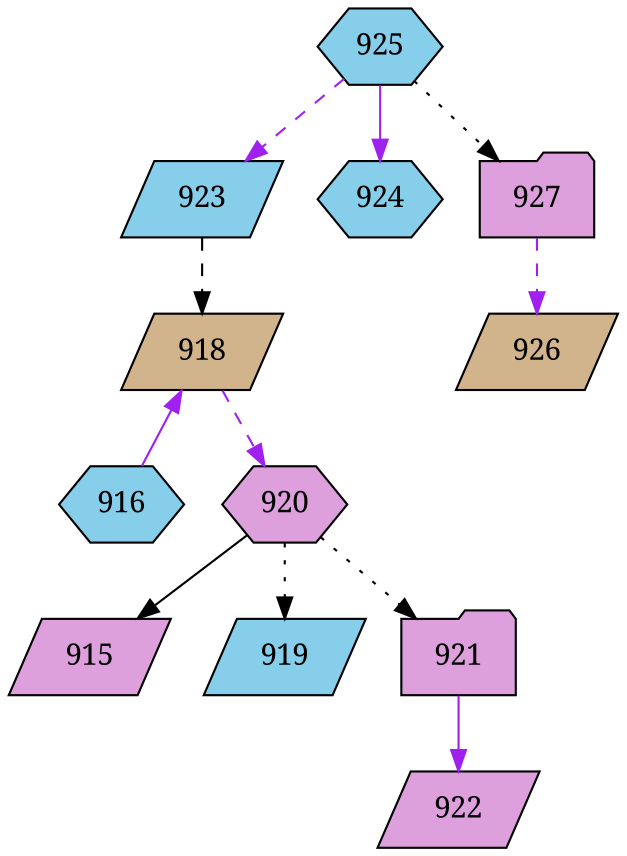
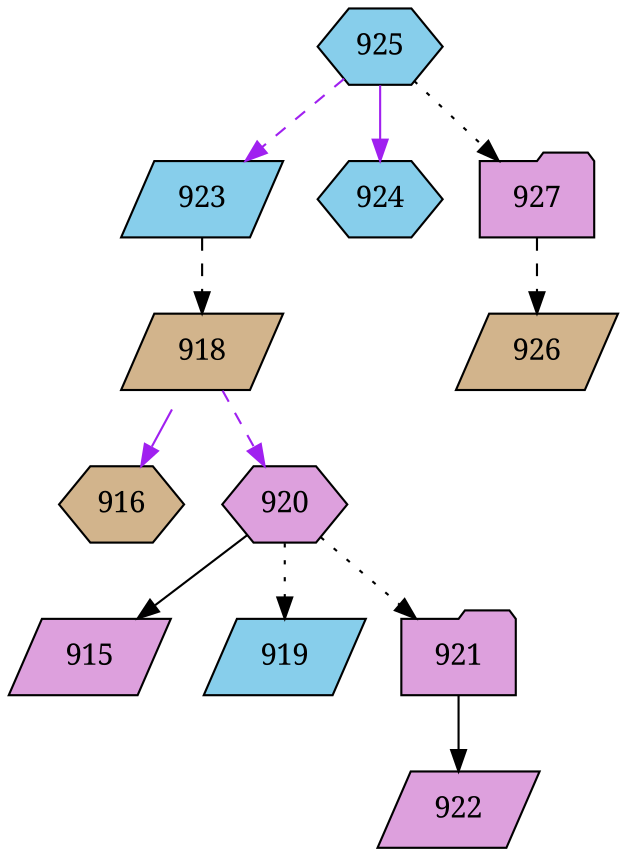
(537, 265) -> (537, 265)
(157, 438) -> (162, 428)
(122, 504) -> (122, 504)
(459, 723) -> (459, 723)
